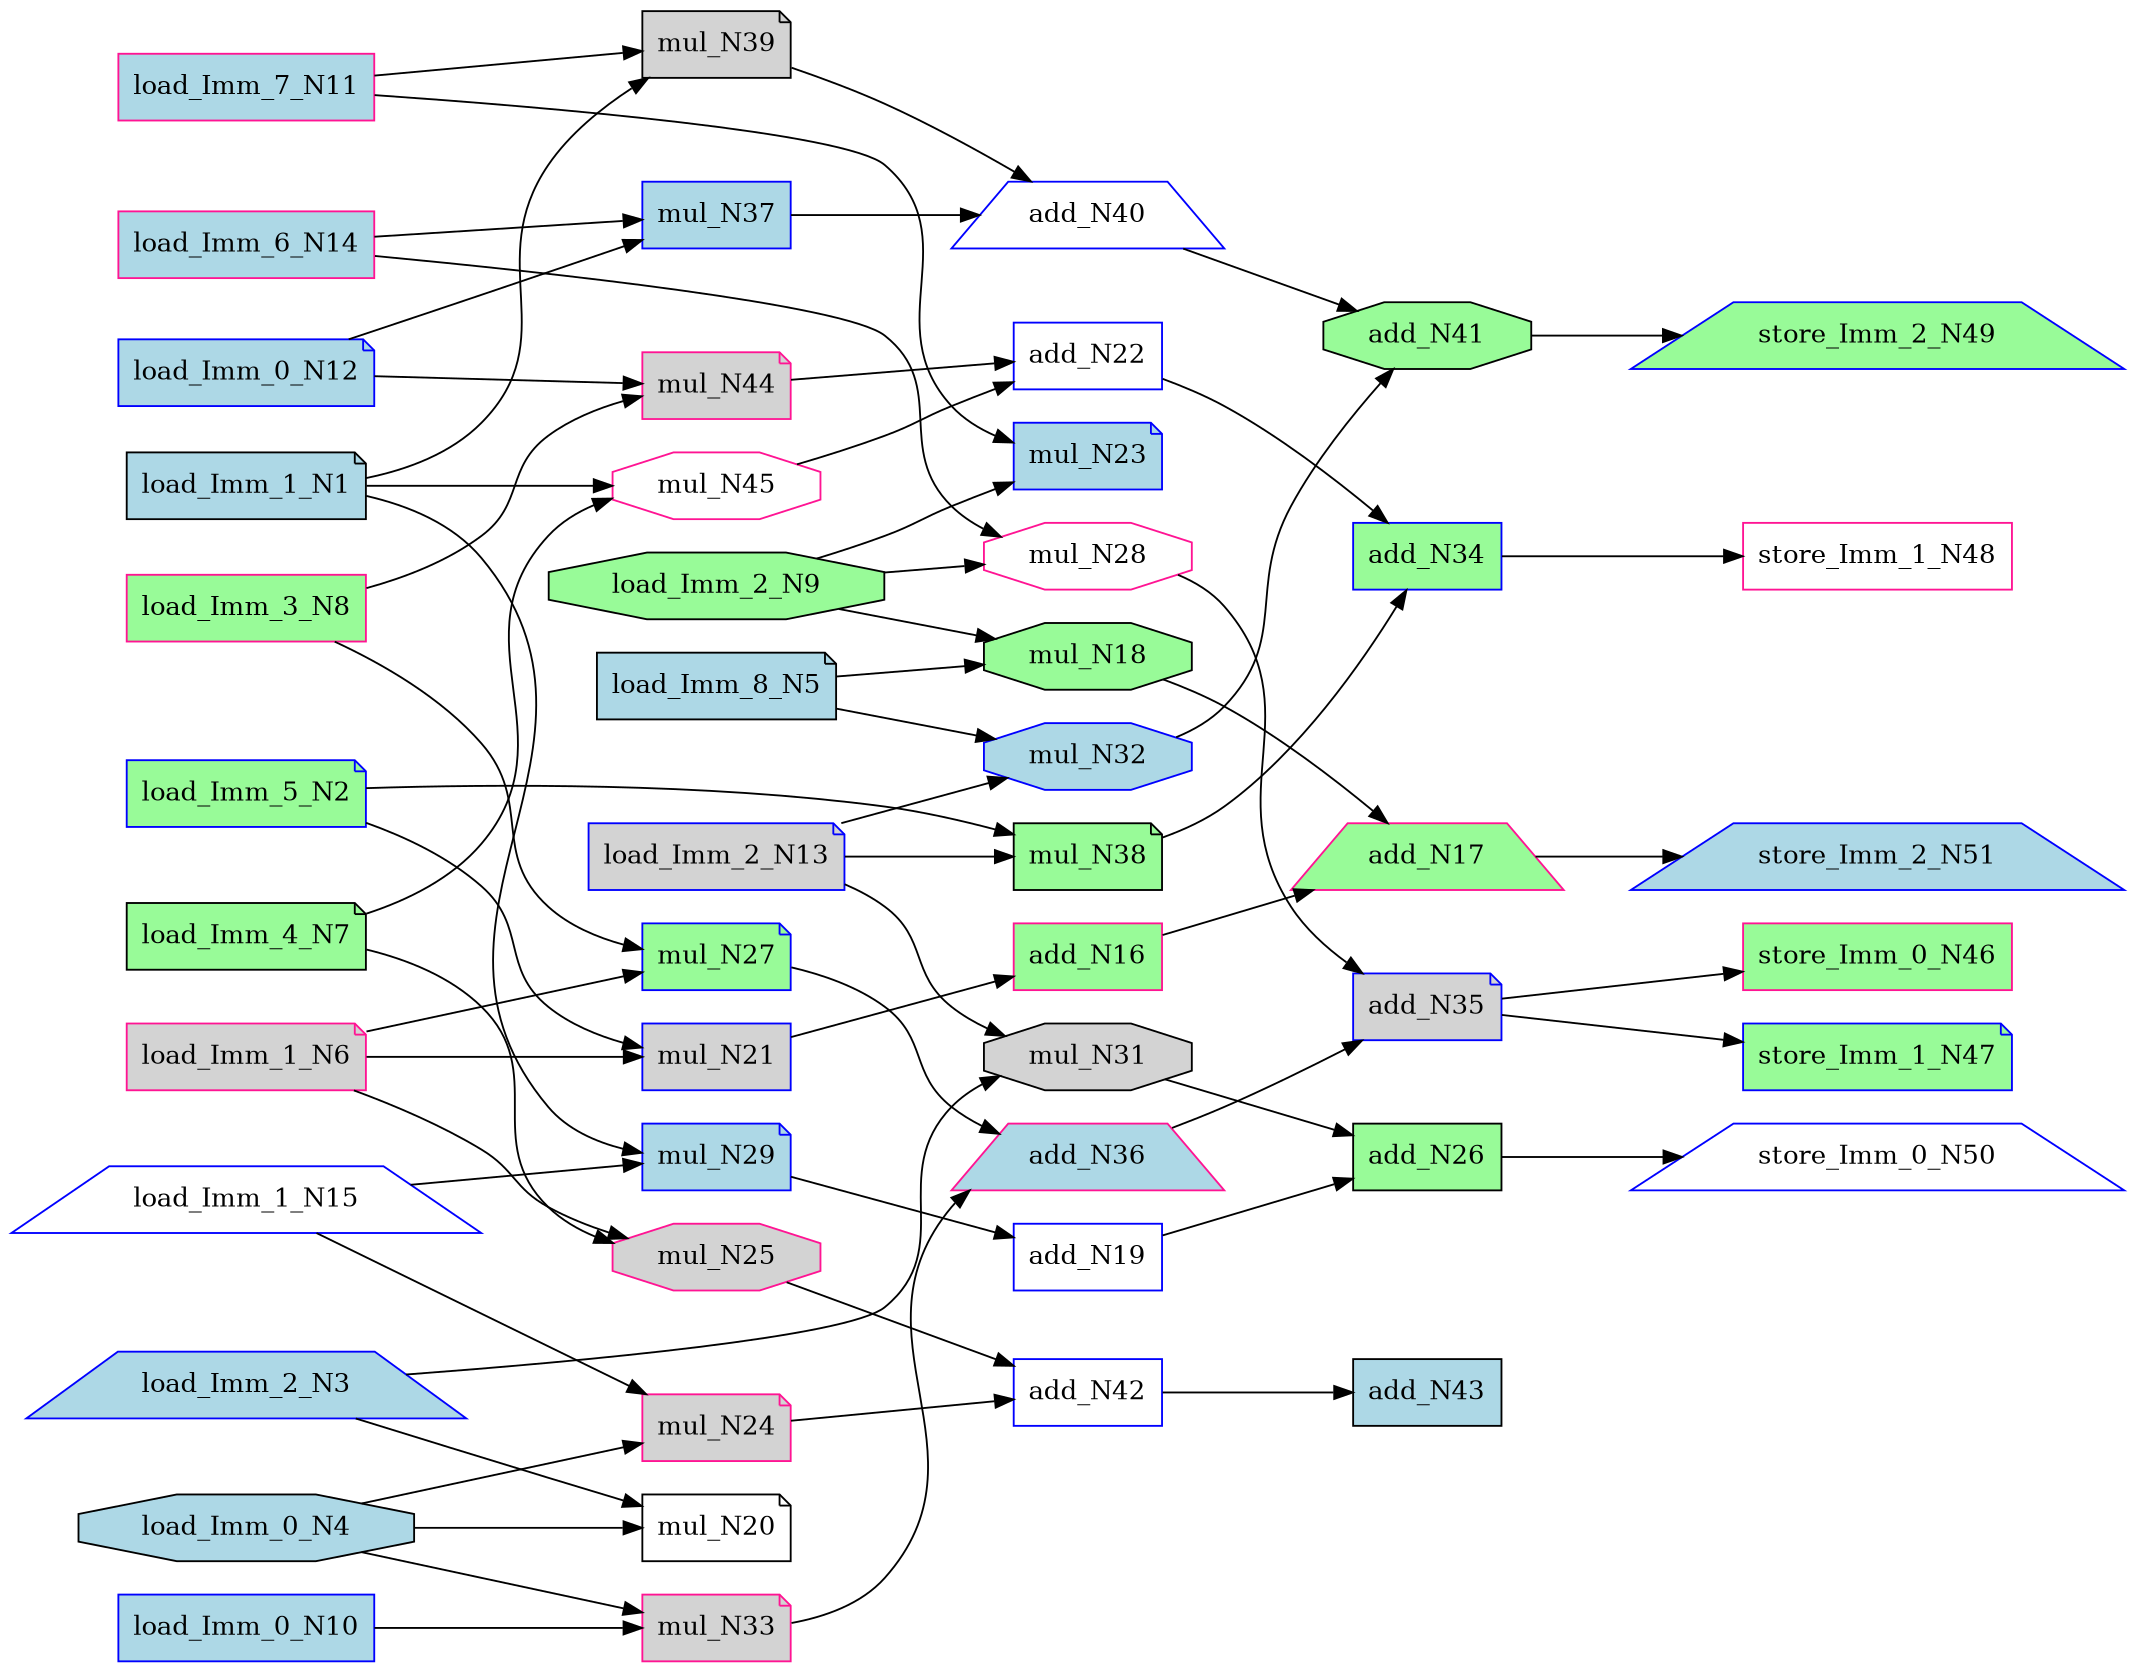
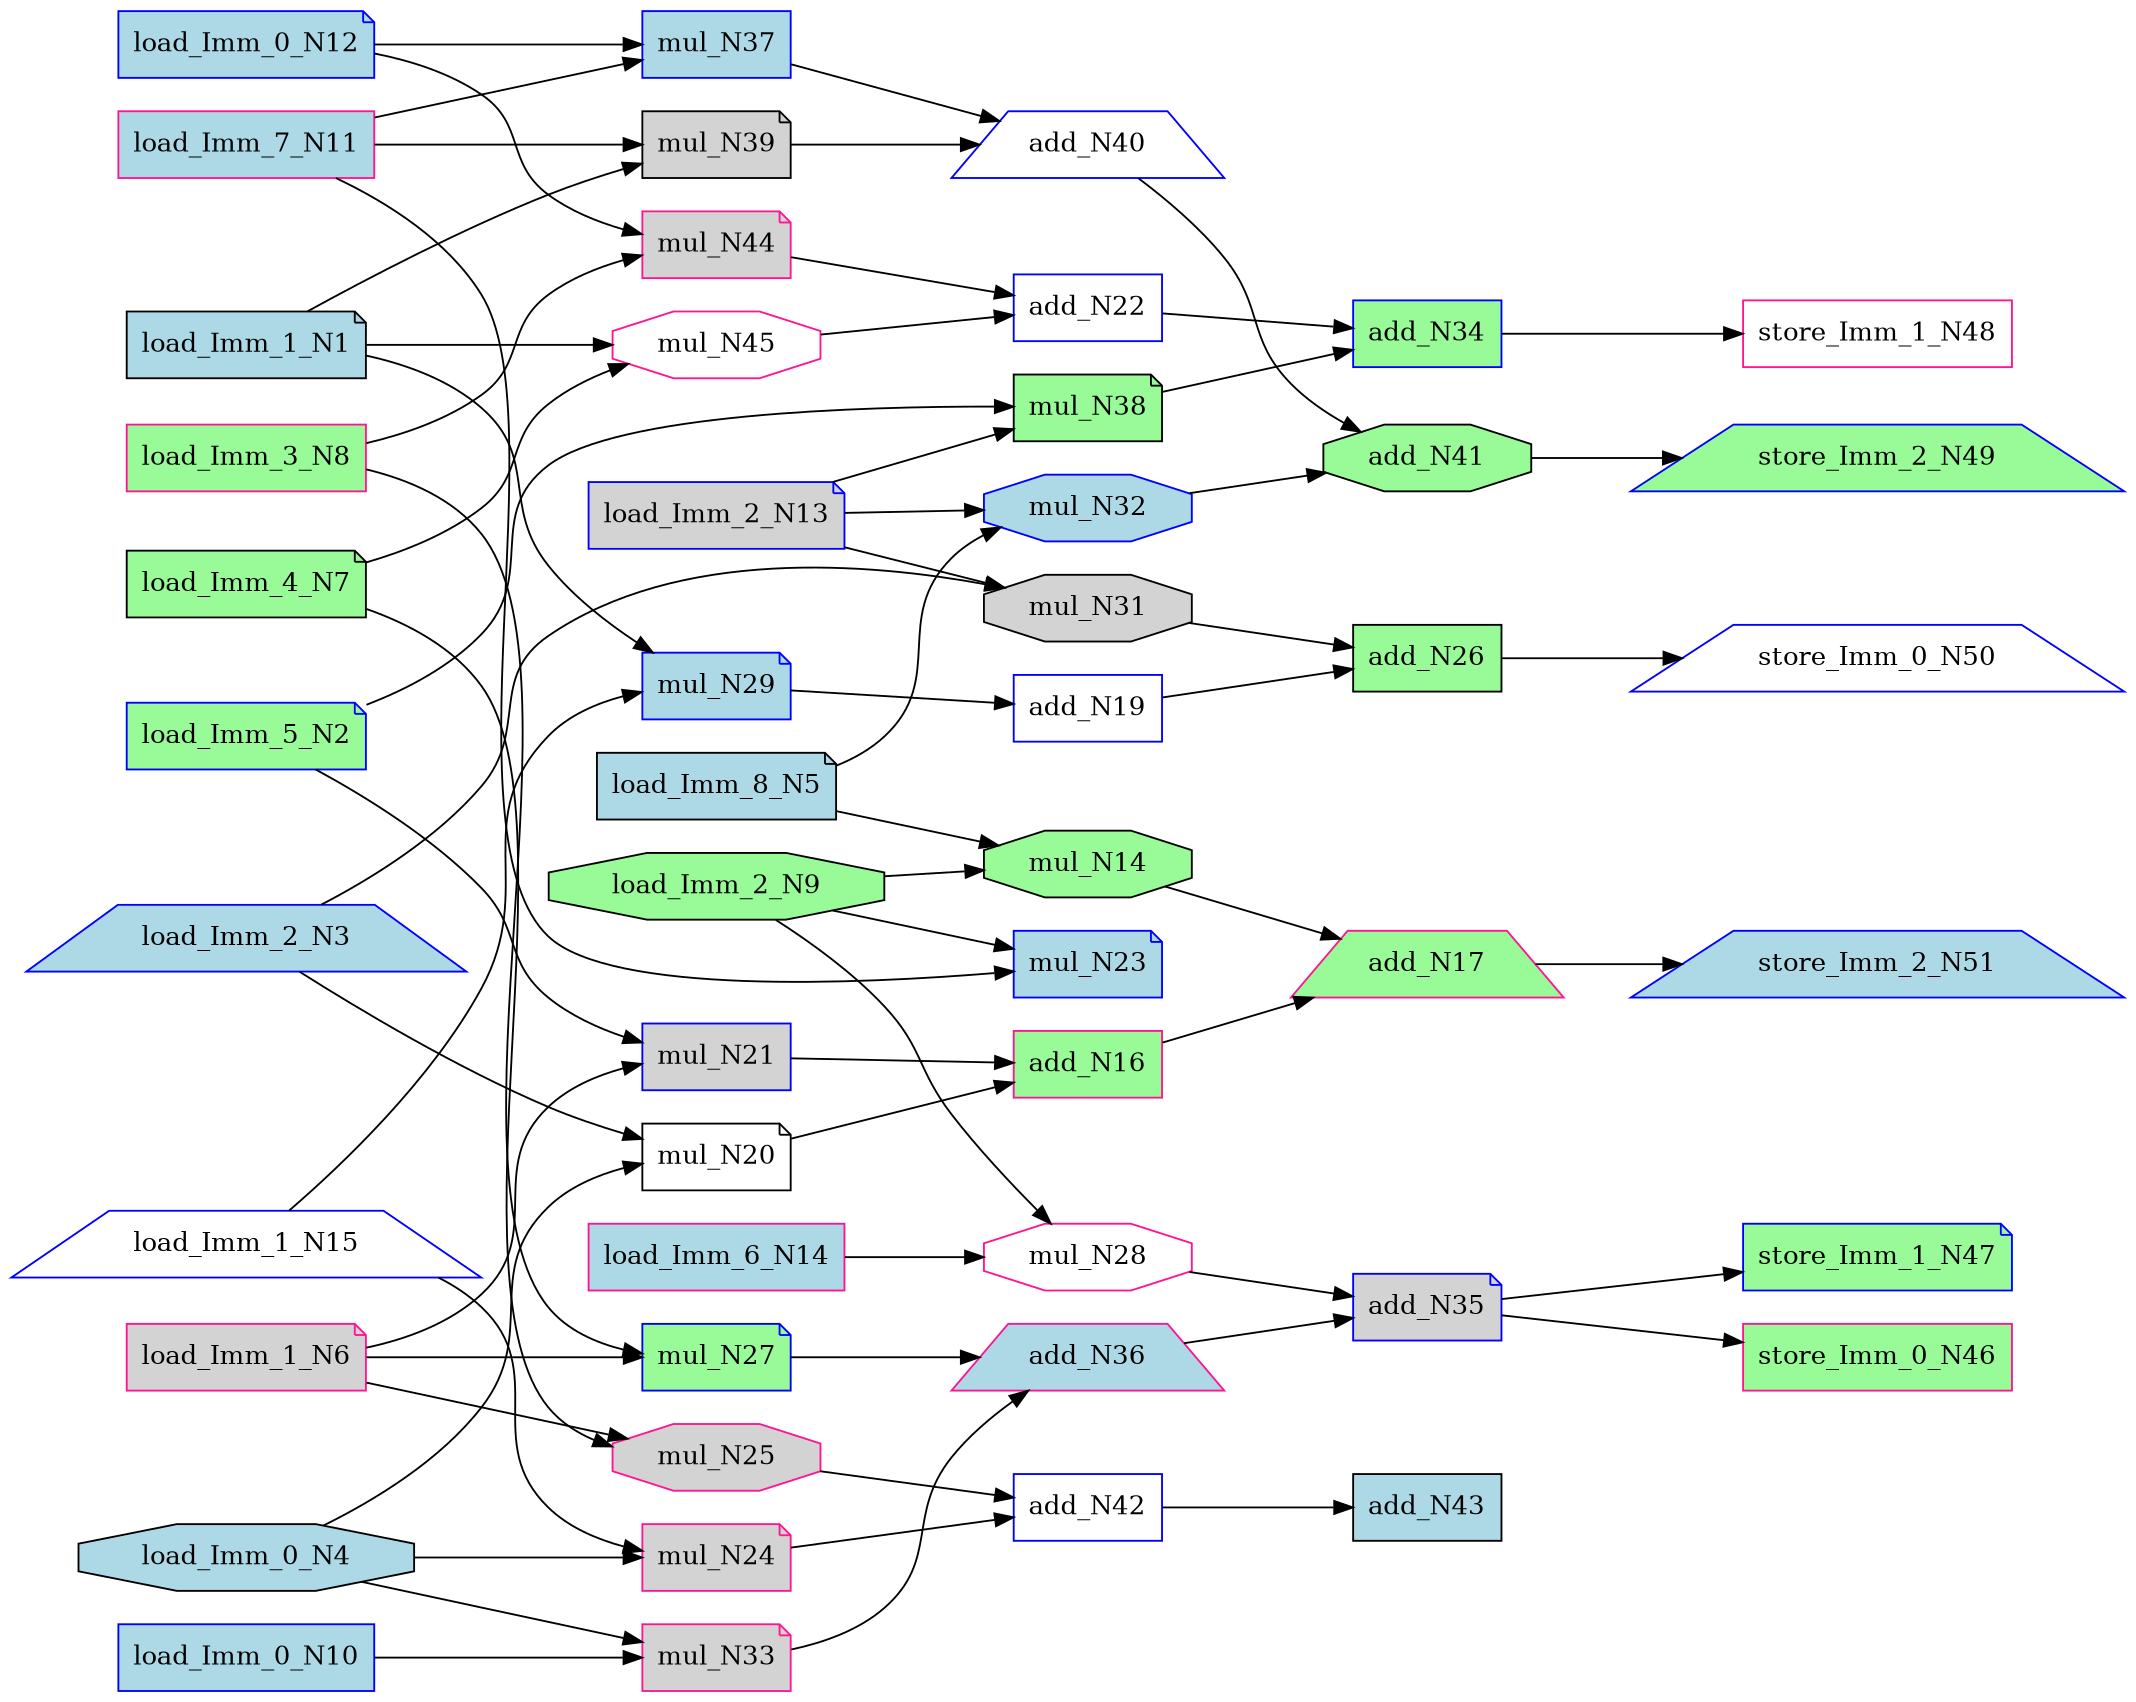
(499, 229) -> (499, 91)
(1088, 656) -> (1088, 864)
none -> (893, 1113)
